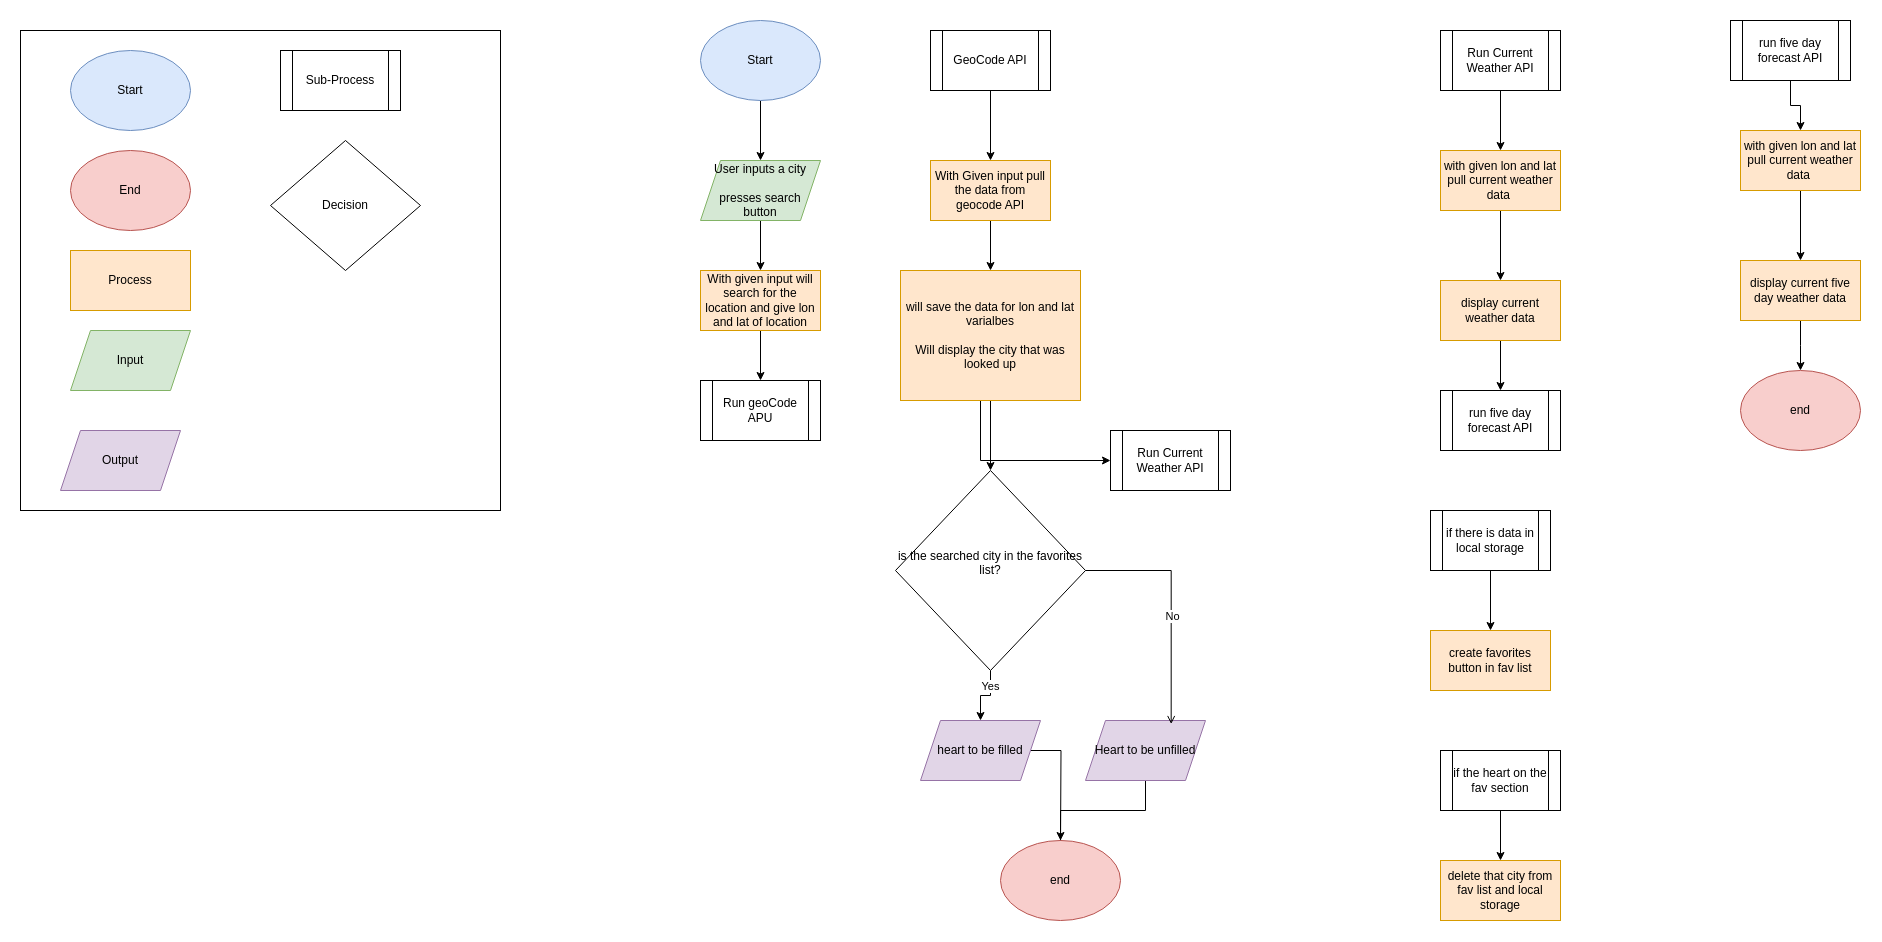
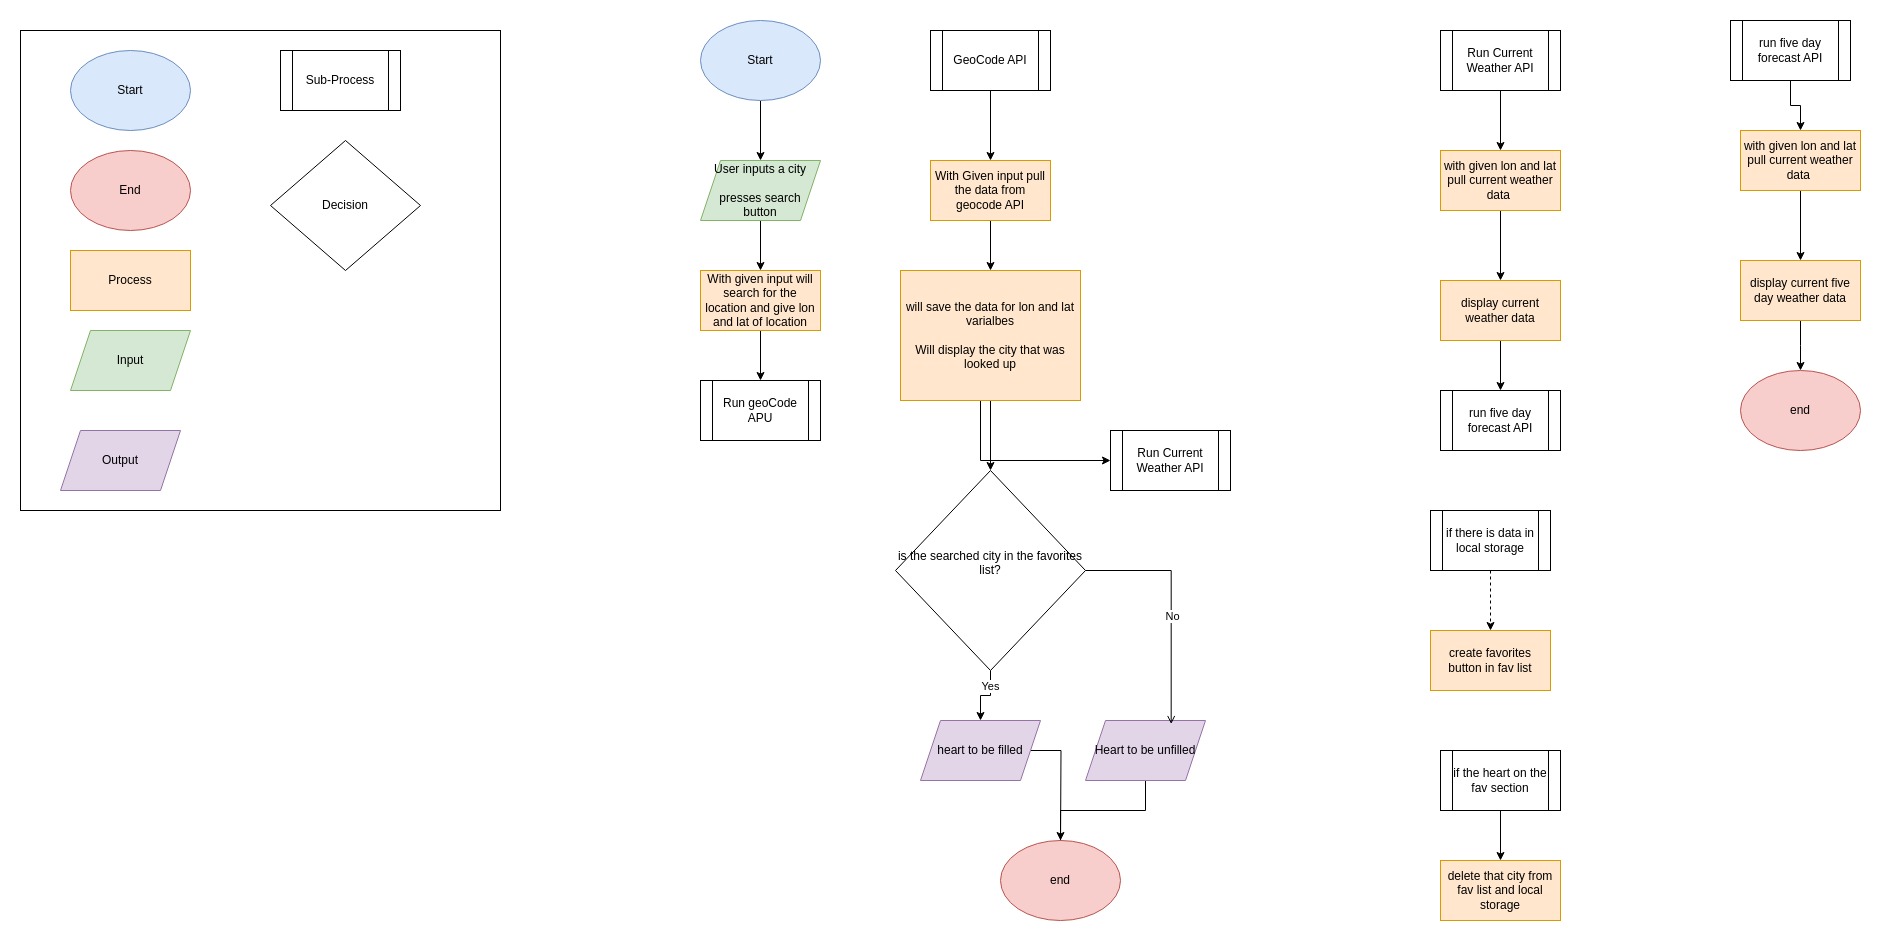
(1491, 598) -> (1491, 598)
